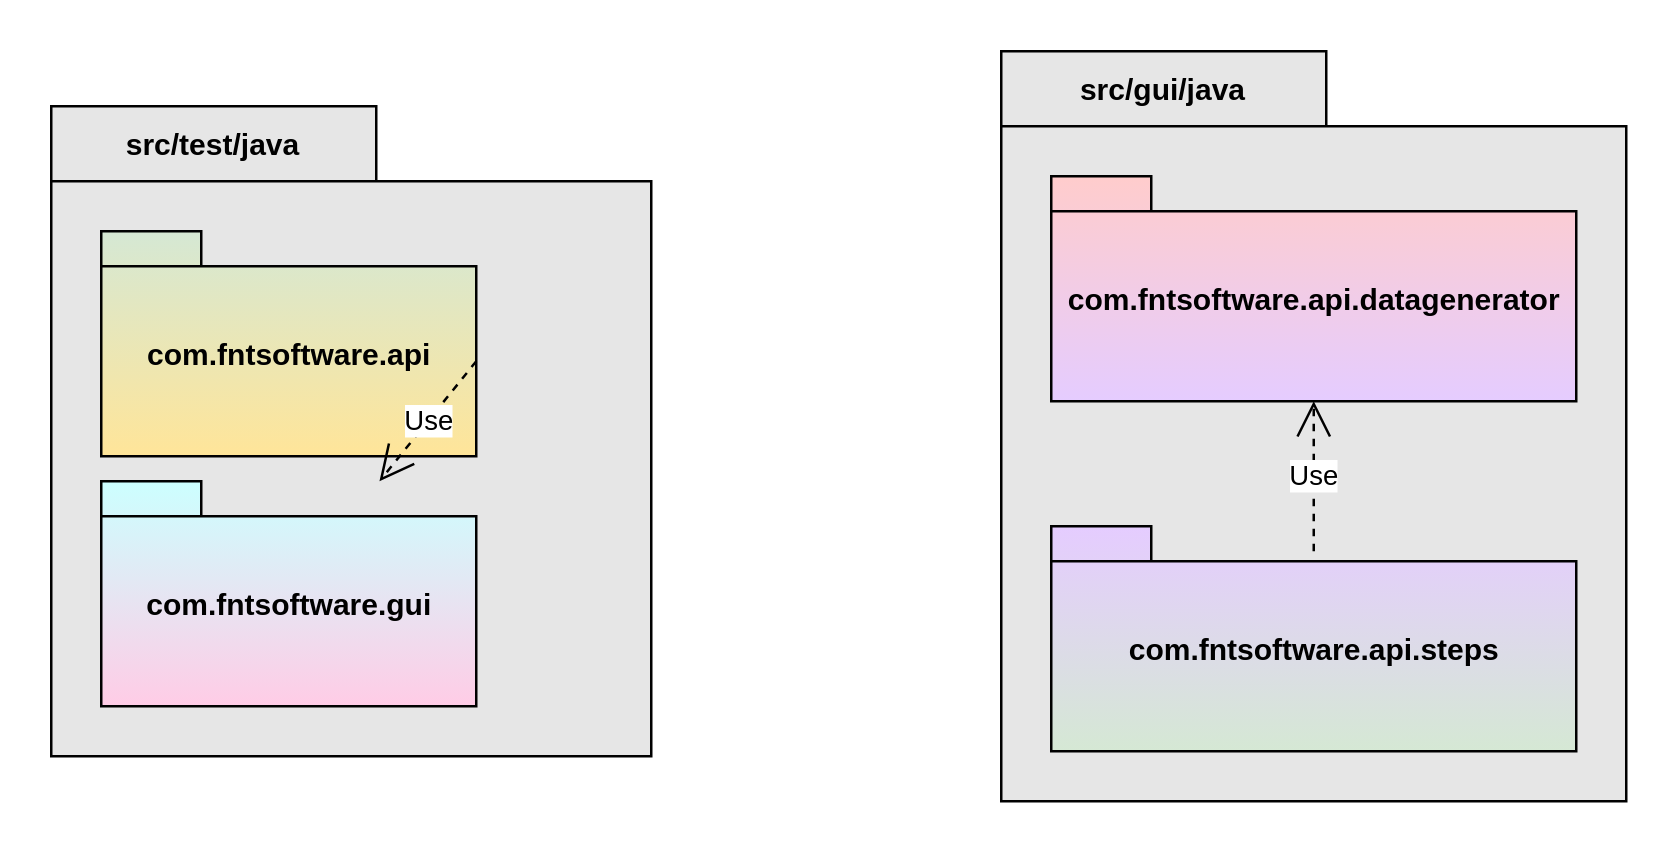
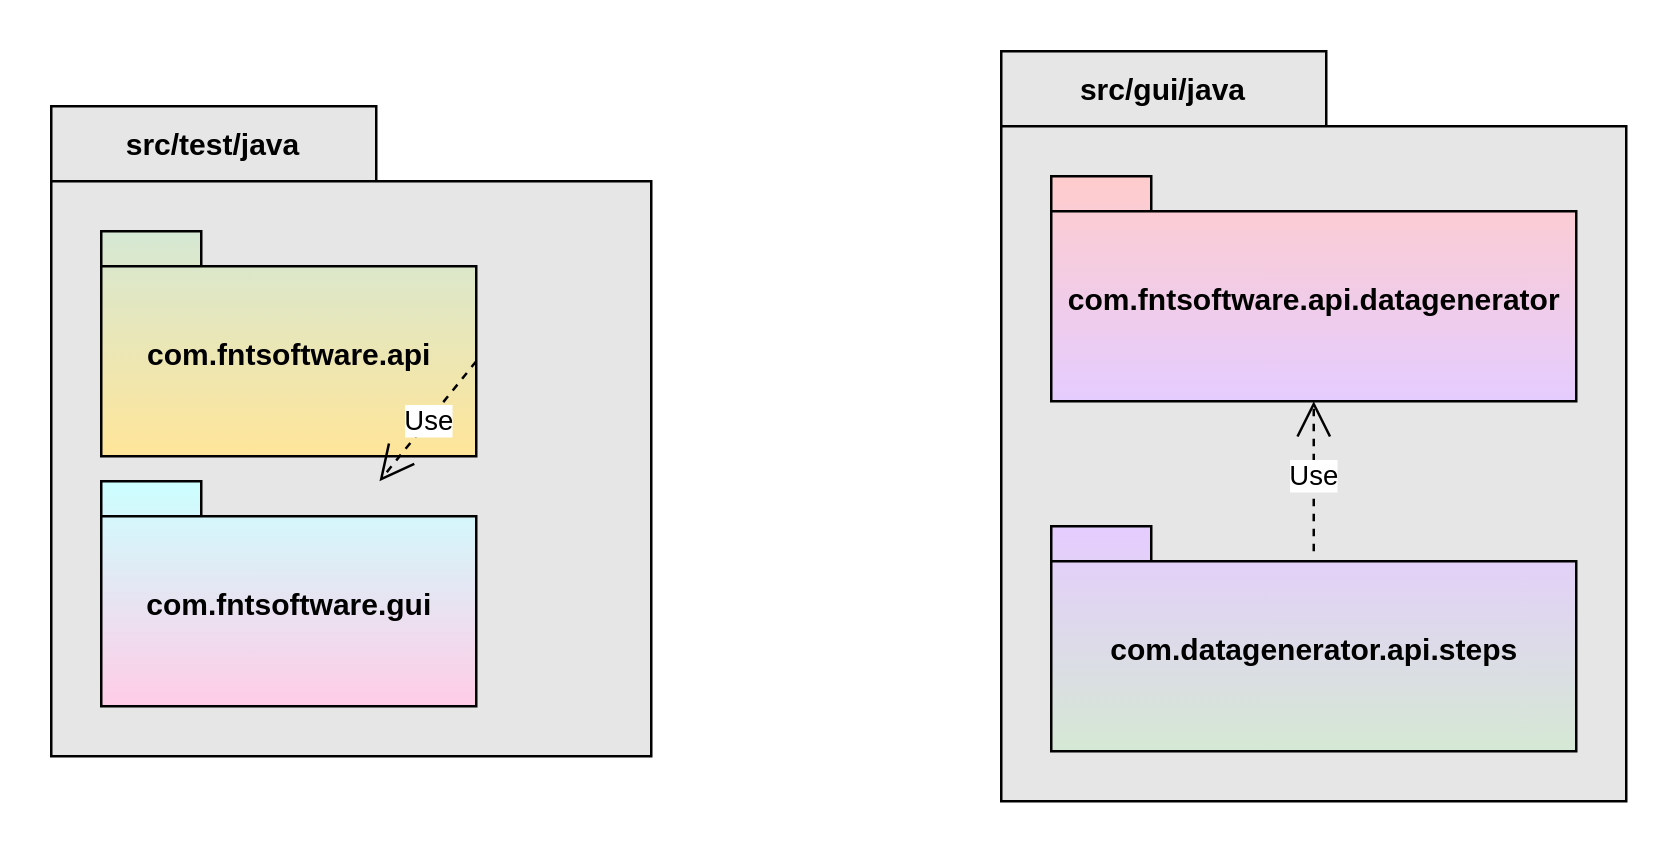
(1315, 651) -> (1315, 651)
